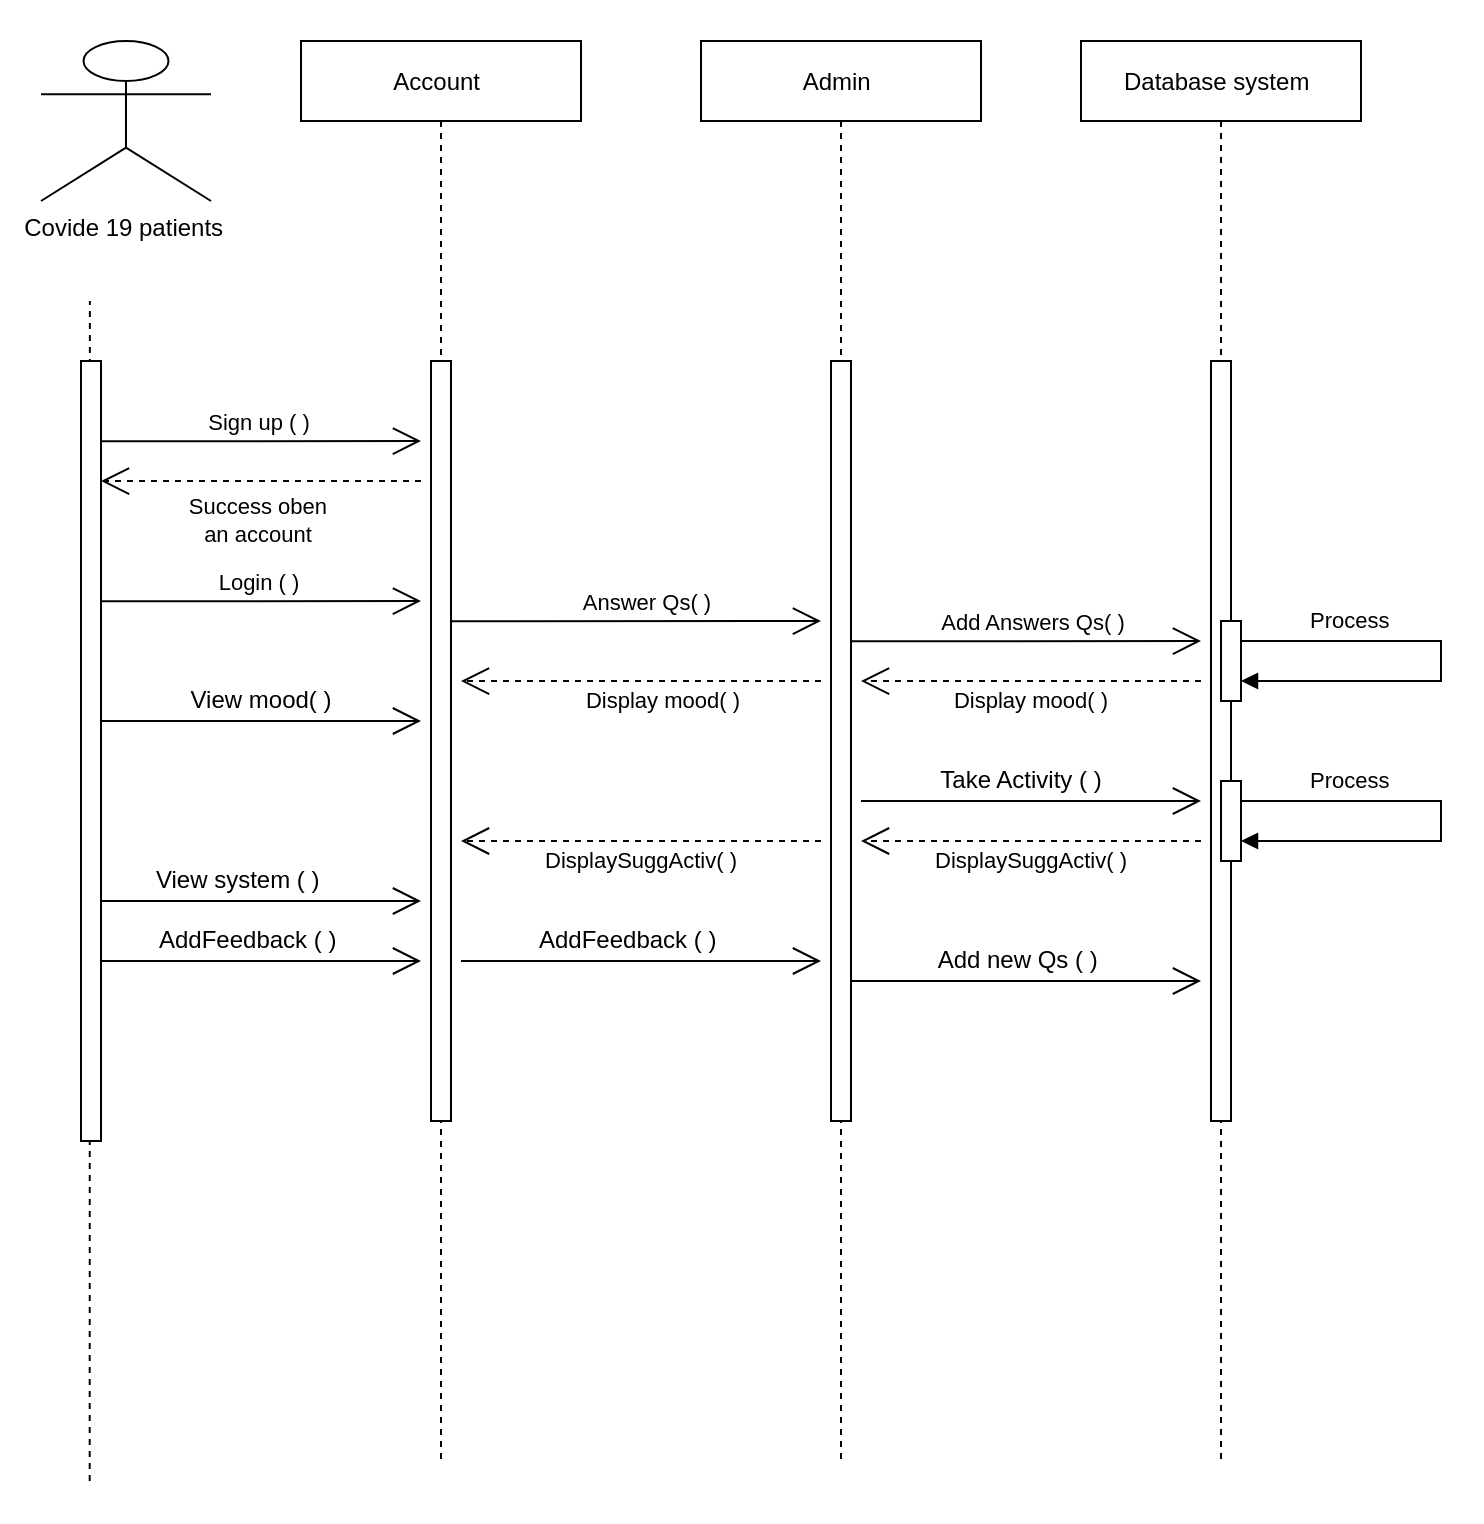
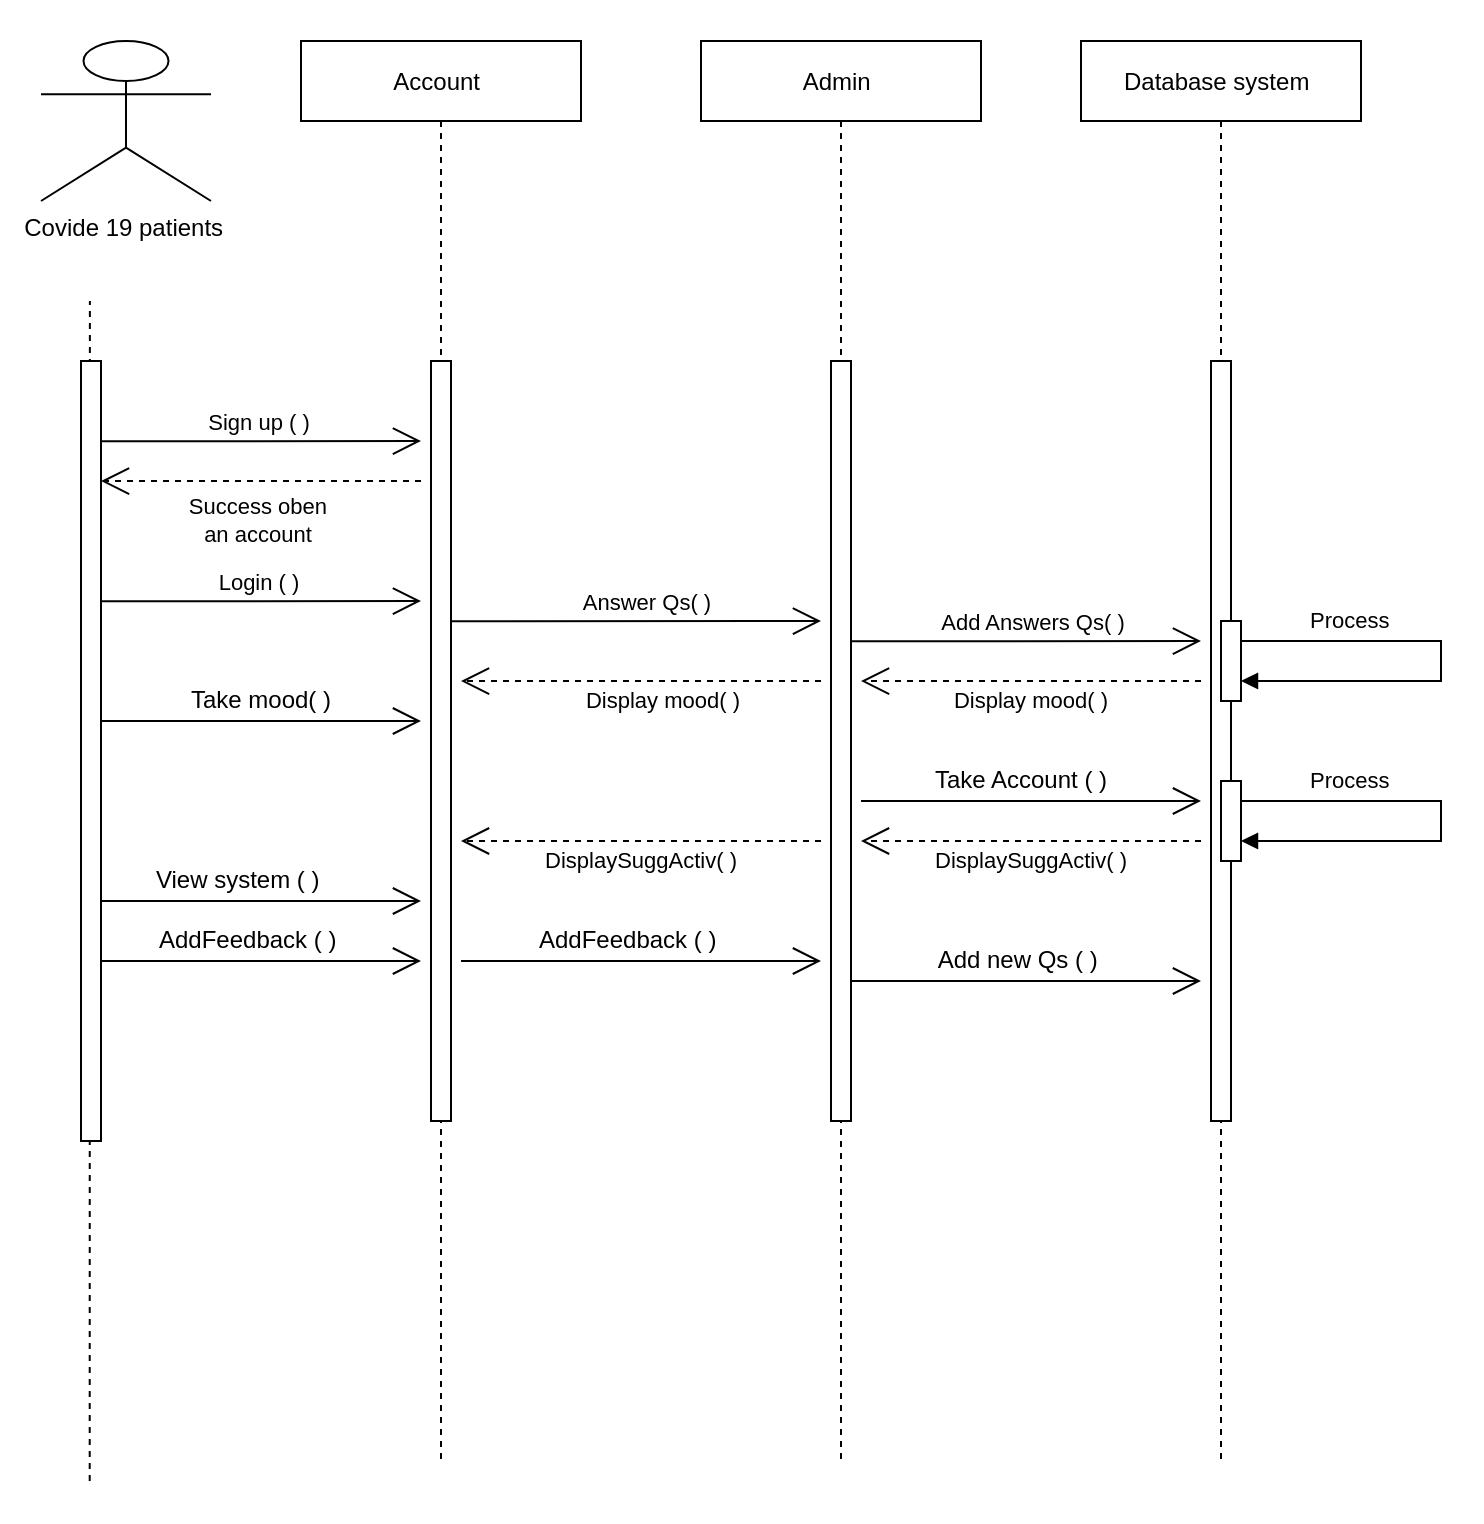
(262, 701) -> (262, 701)
(1022, 781) -> (1022, 781)
